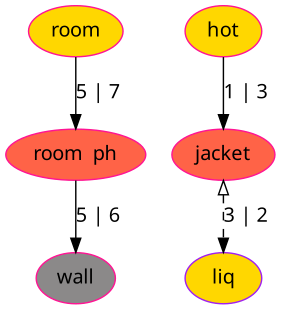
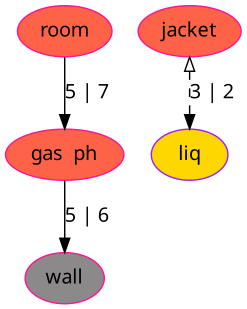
(76, 31) -> (65, 31)
(223, 31) -> none
(76, 155) -> (65, 155)
